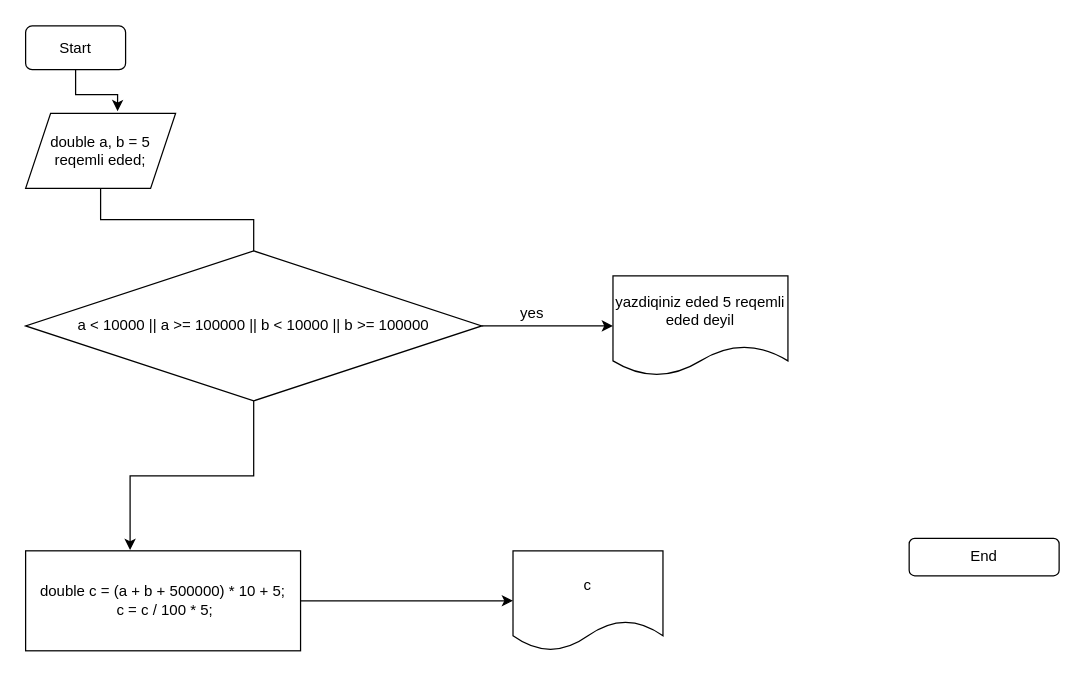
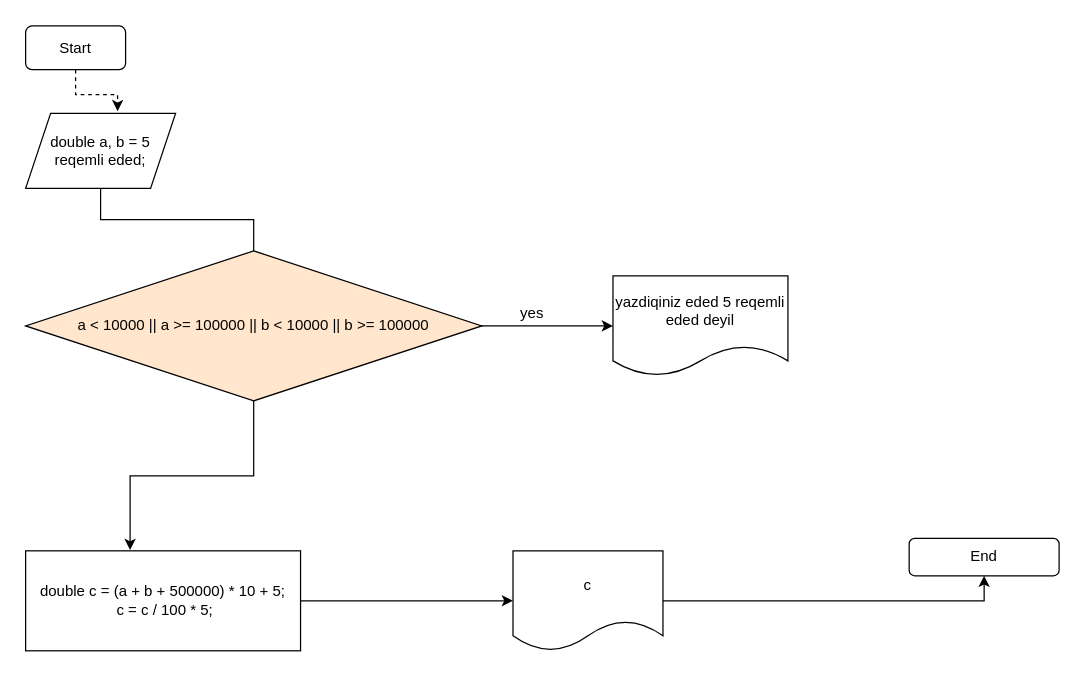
(89, 94) -> (89, 94)
(254, 326) -> (254, 326)
none -> (832, 601)
